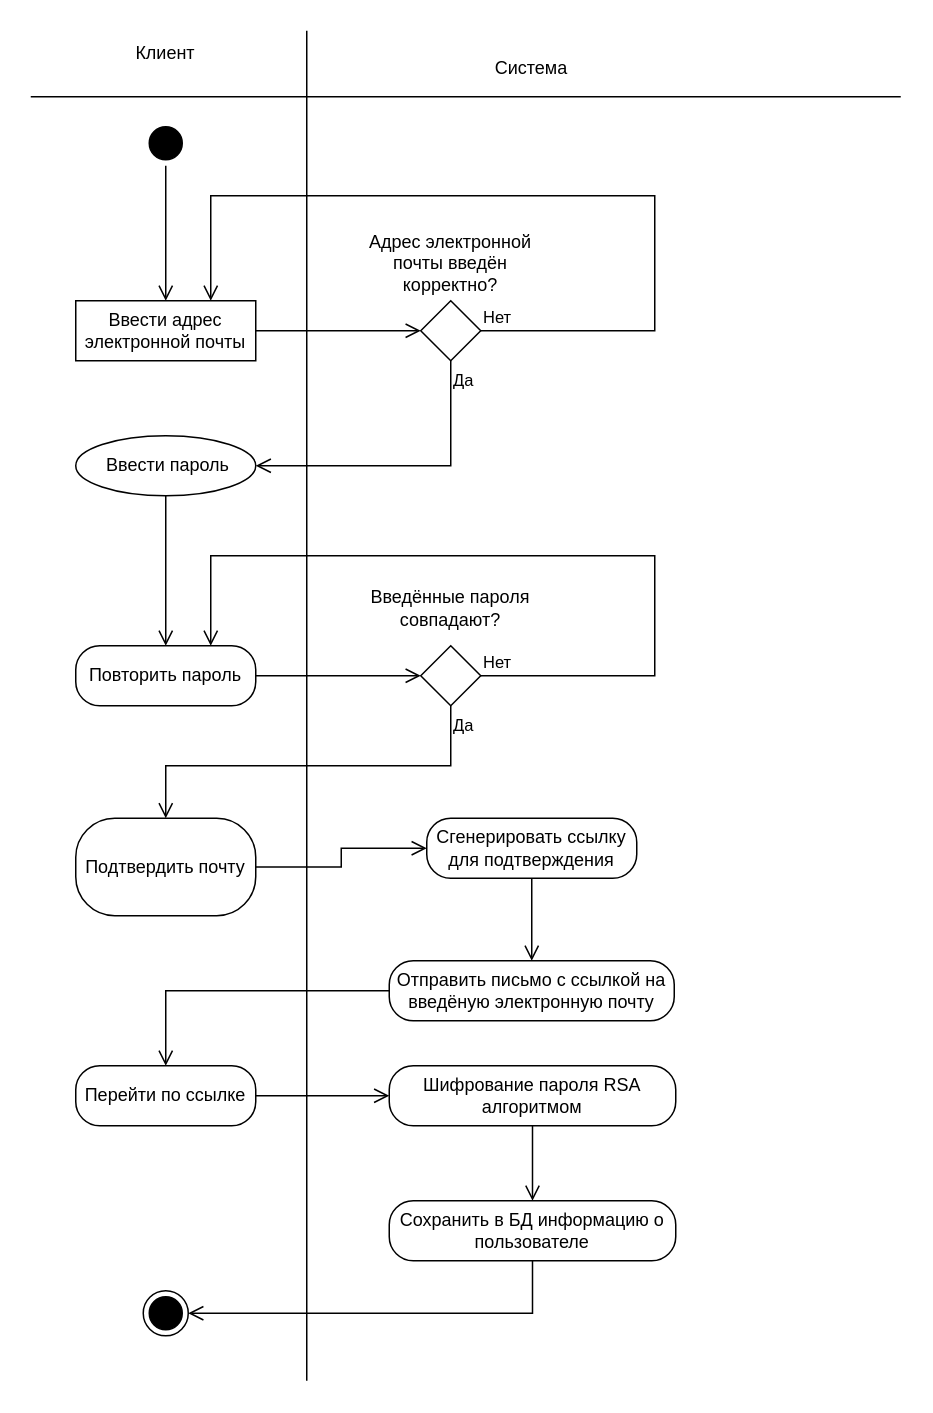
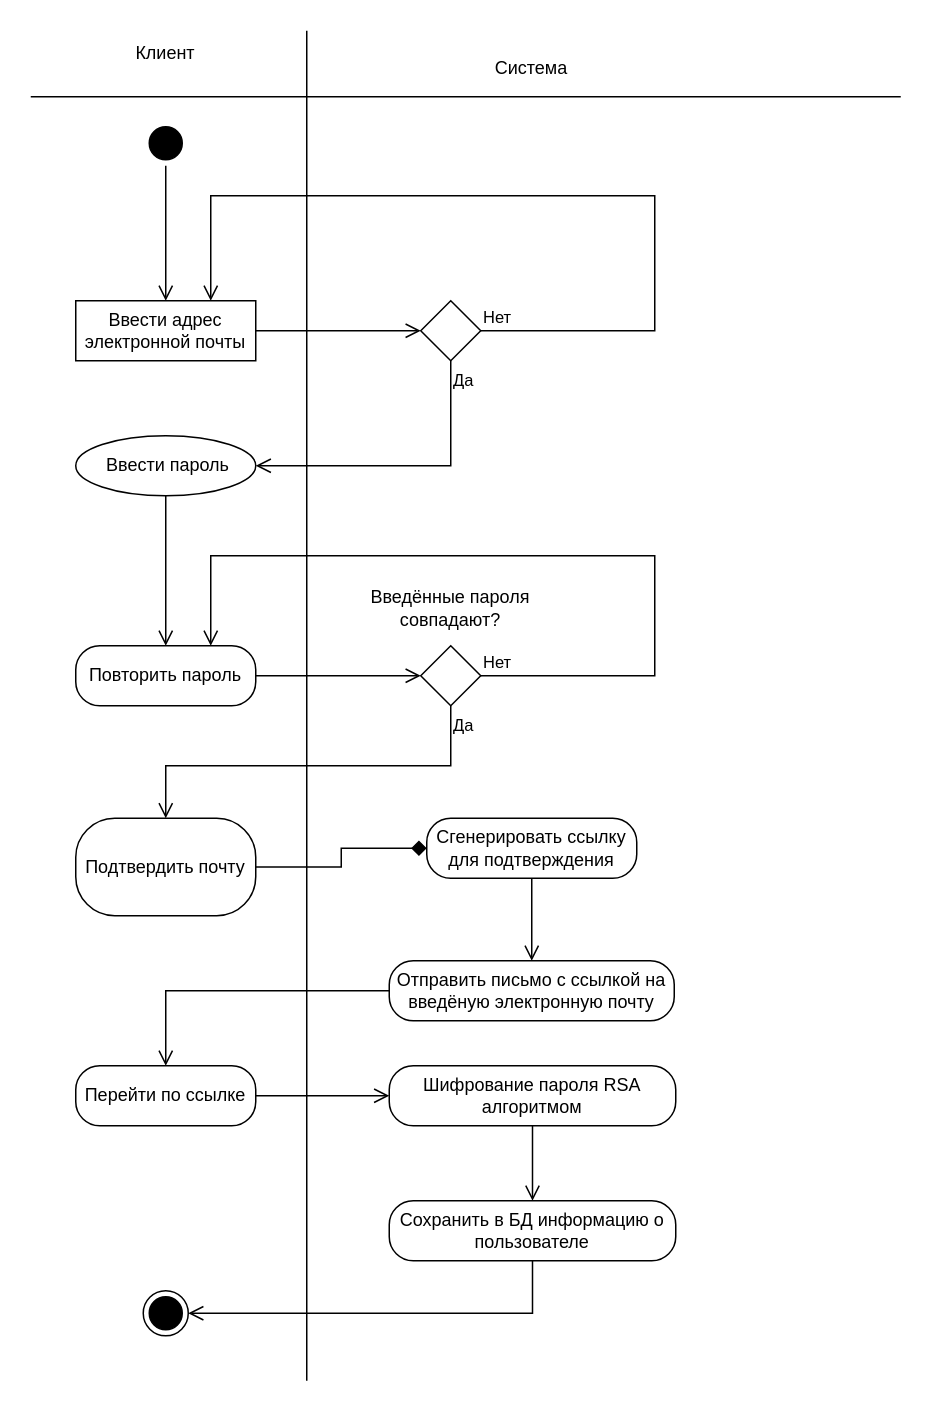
(451, 263) -> none
(416, 848) -> (411, 848)
